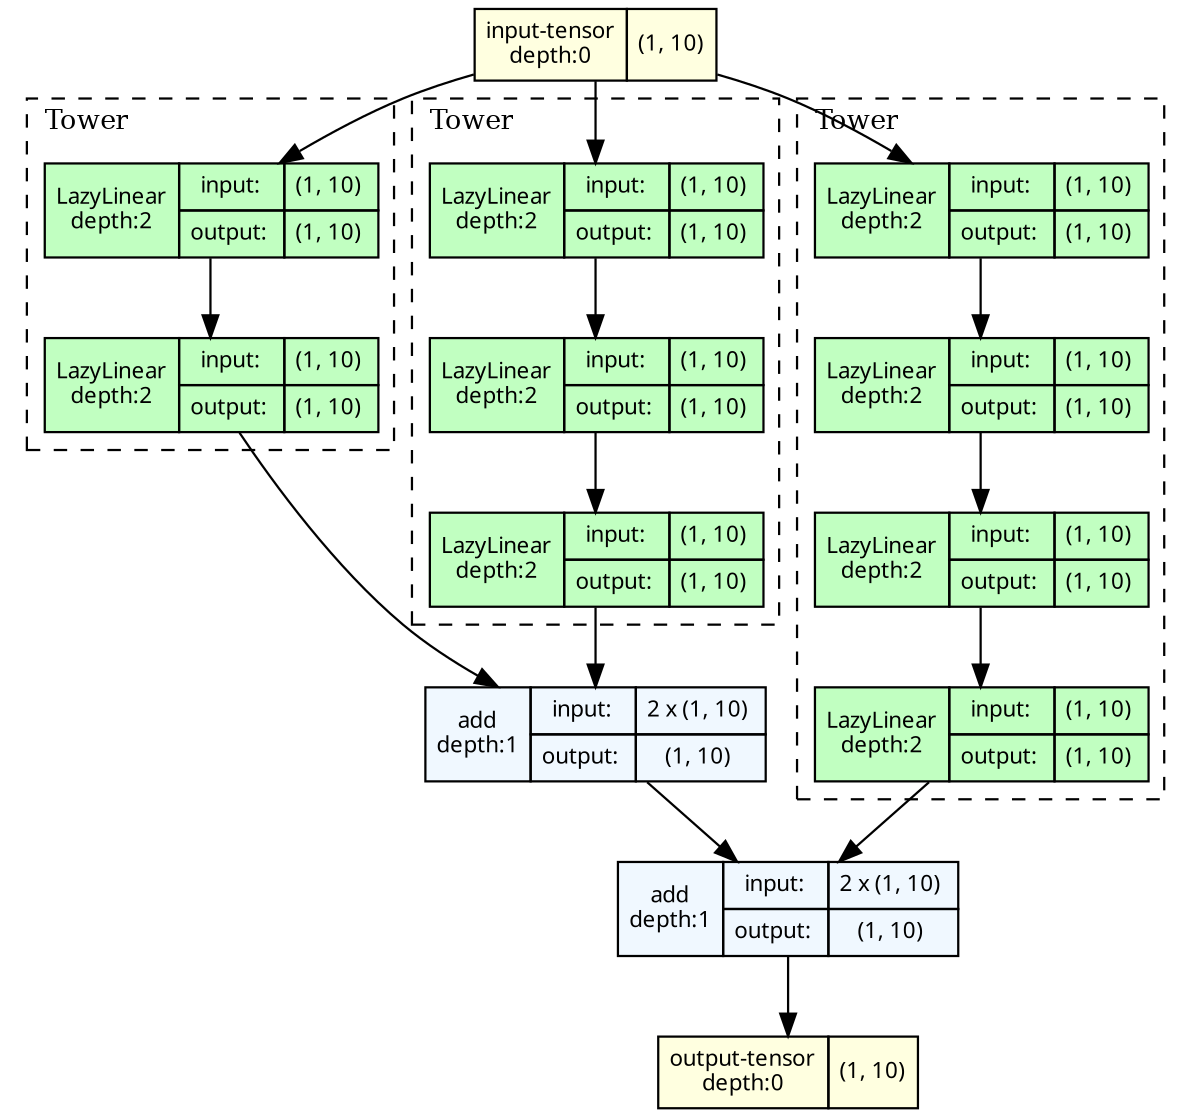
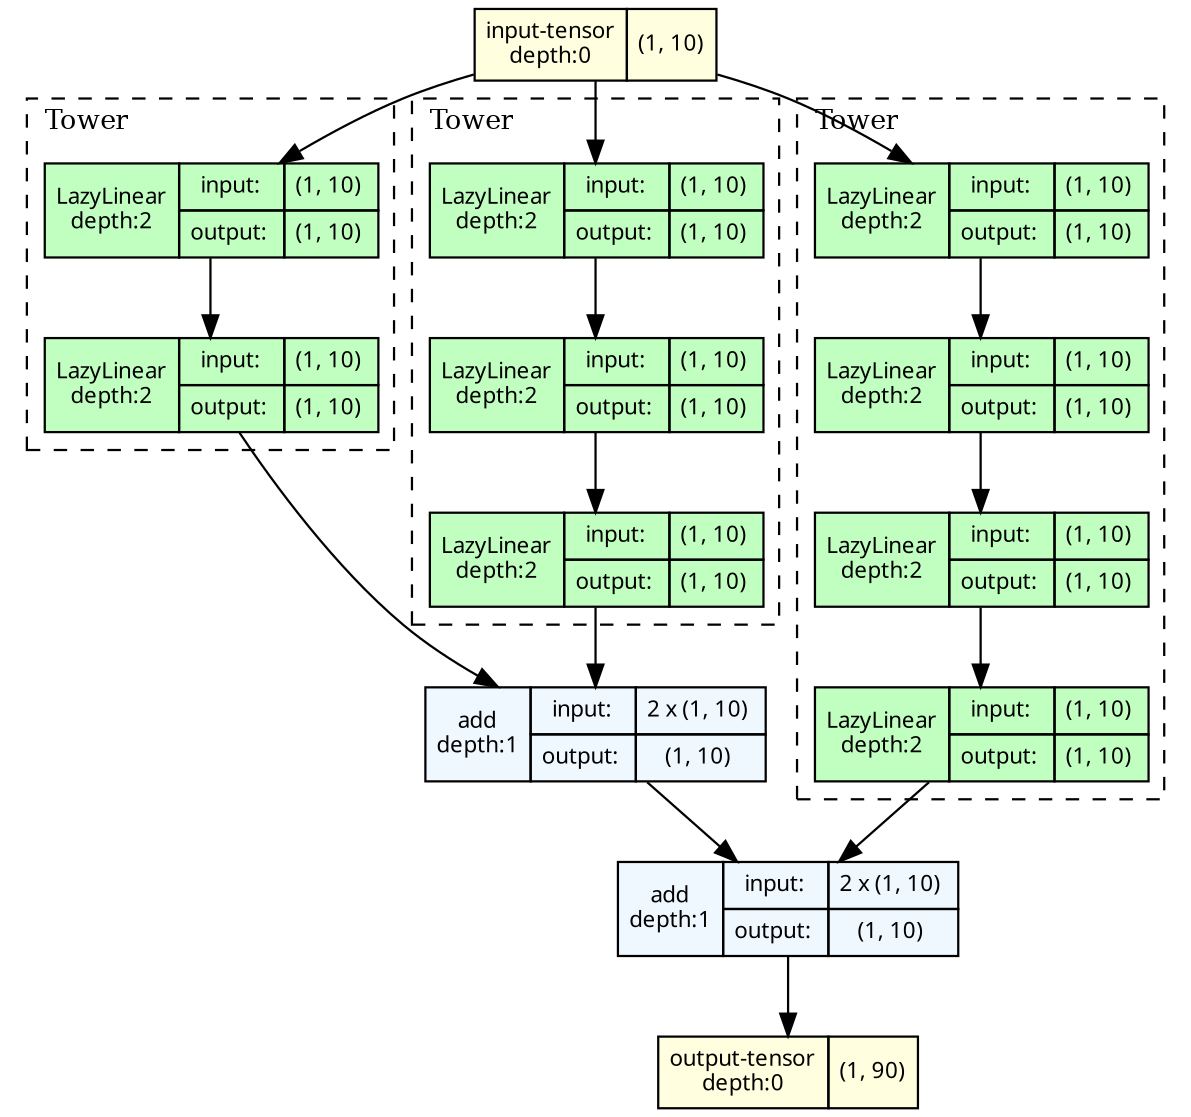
(873, 1071) -> (873, 1071)
